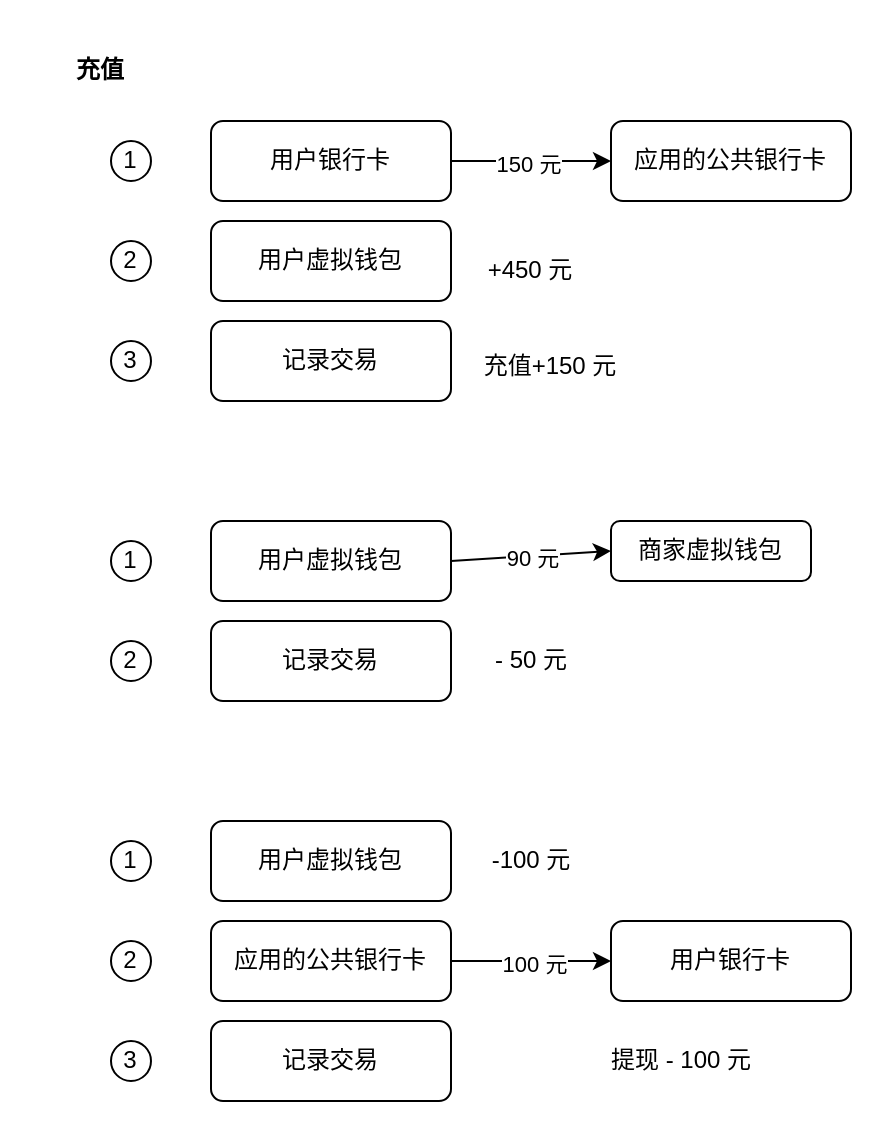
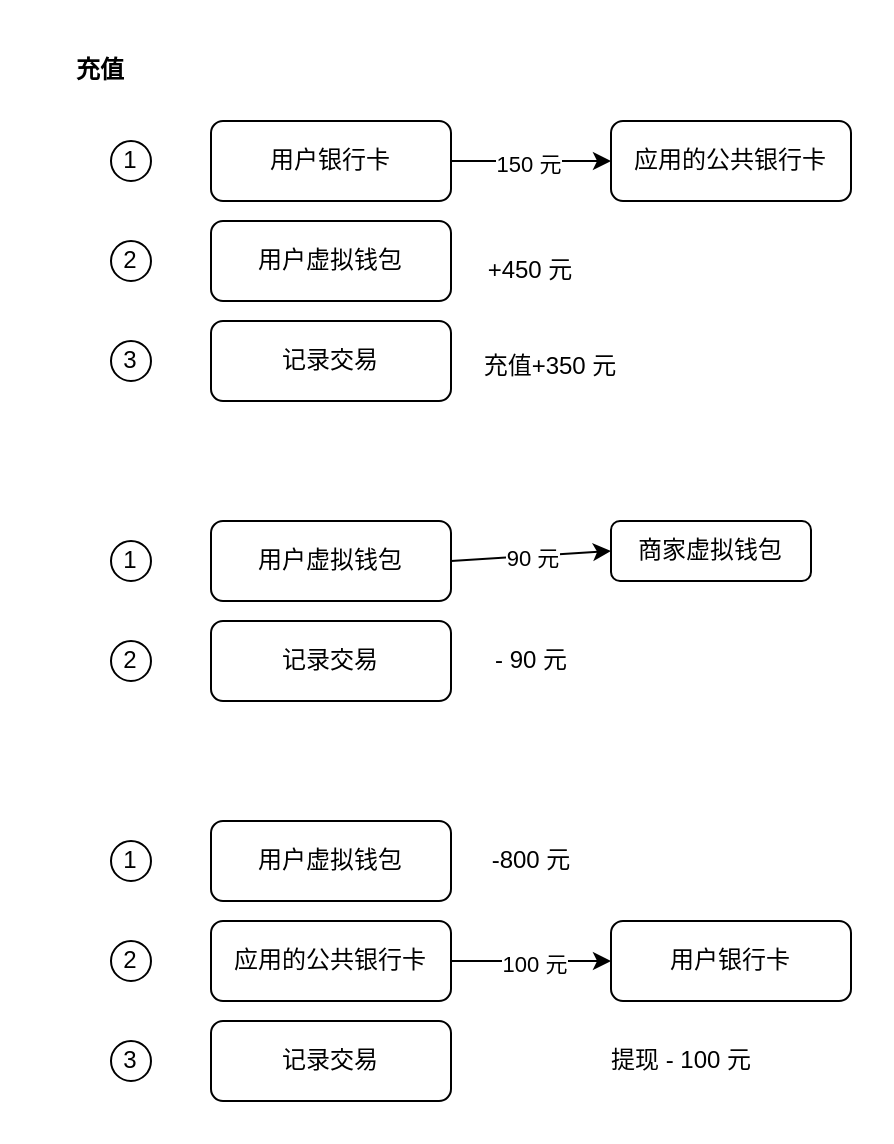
(551, 367) -> (551, 367)
(532, 661) -> (532, 661)
(532, 861) -> (532, 861)
